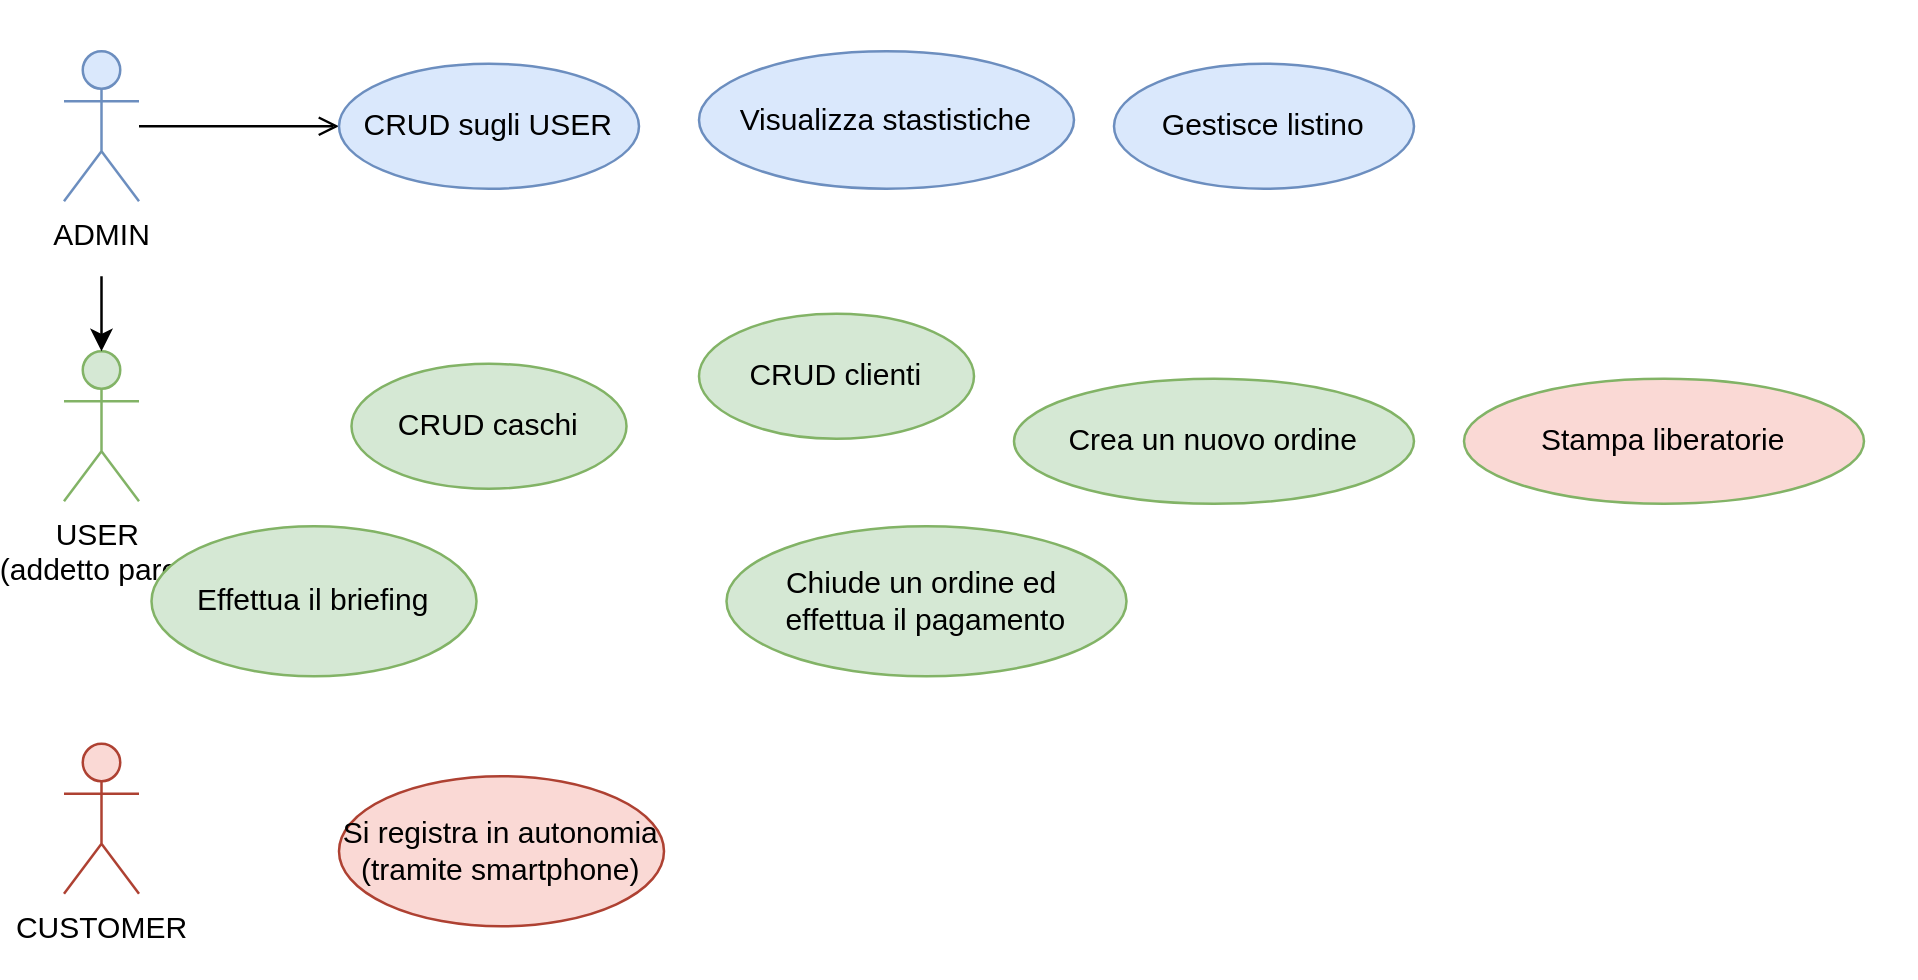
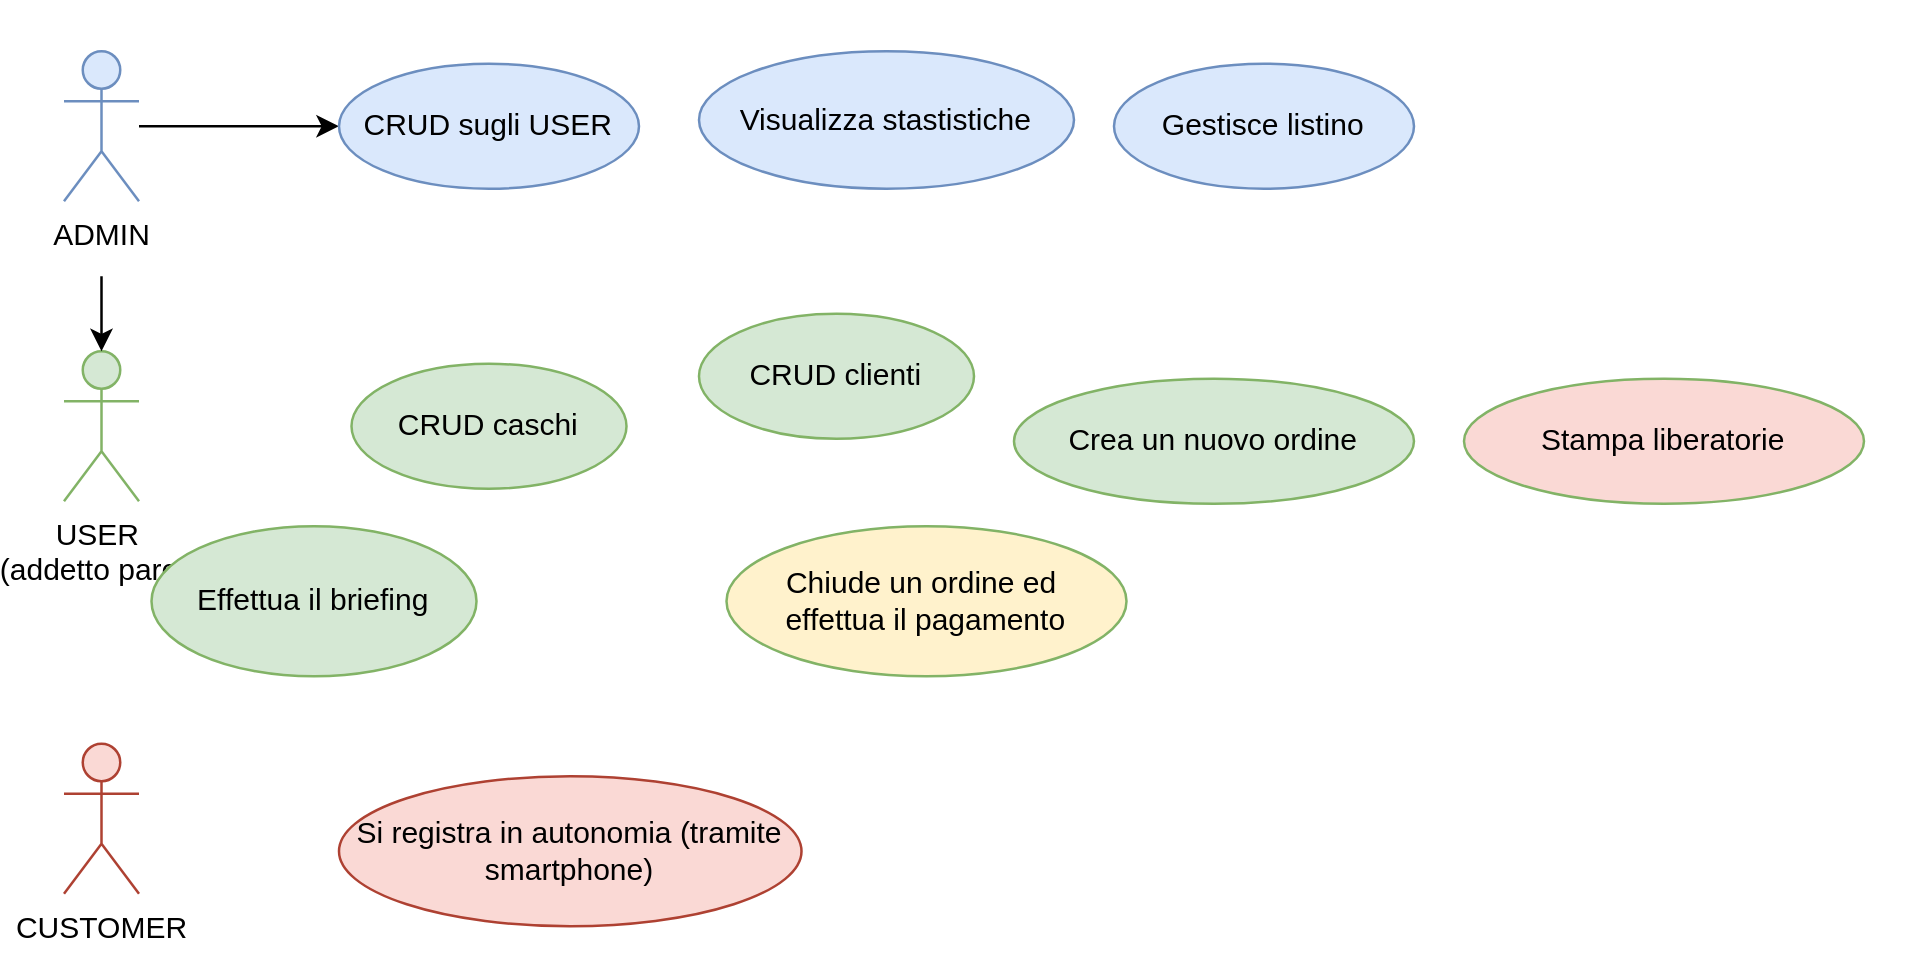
(325, 126) -> (321, 126)
(926, 601) -> (926, 601)
(501, 851) -> (570, 851)
